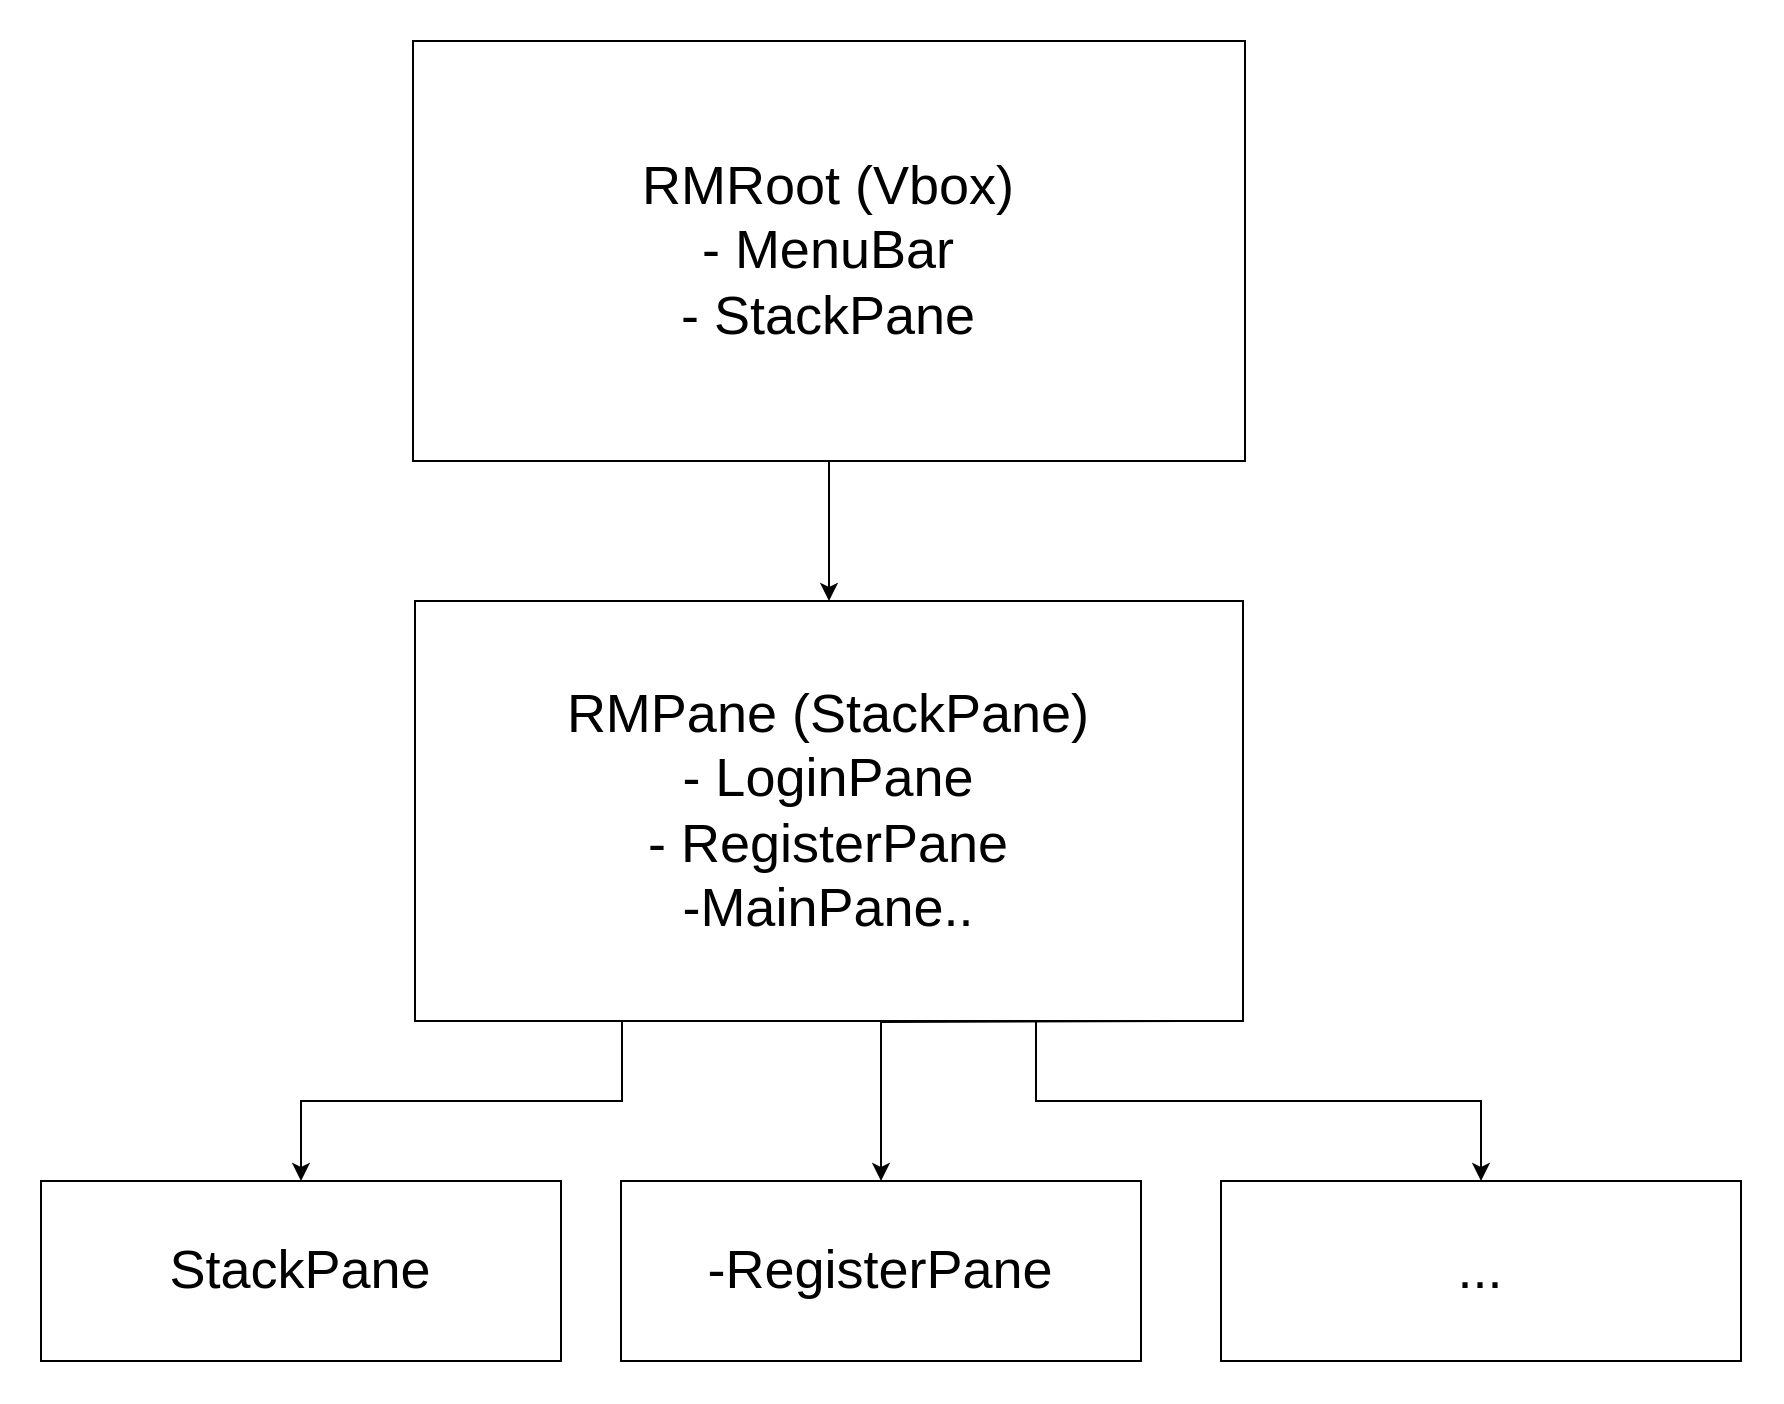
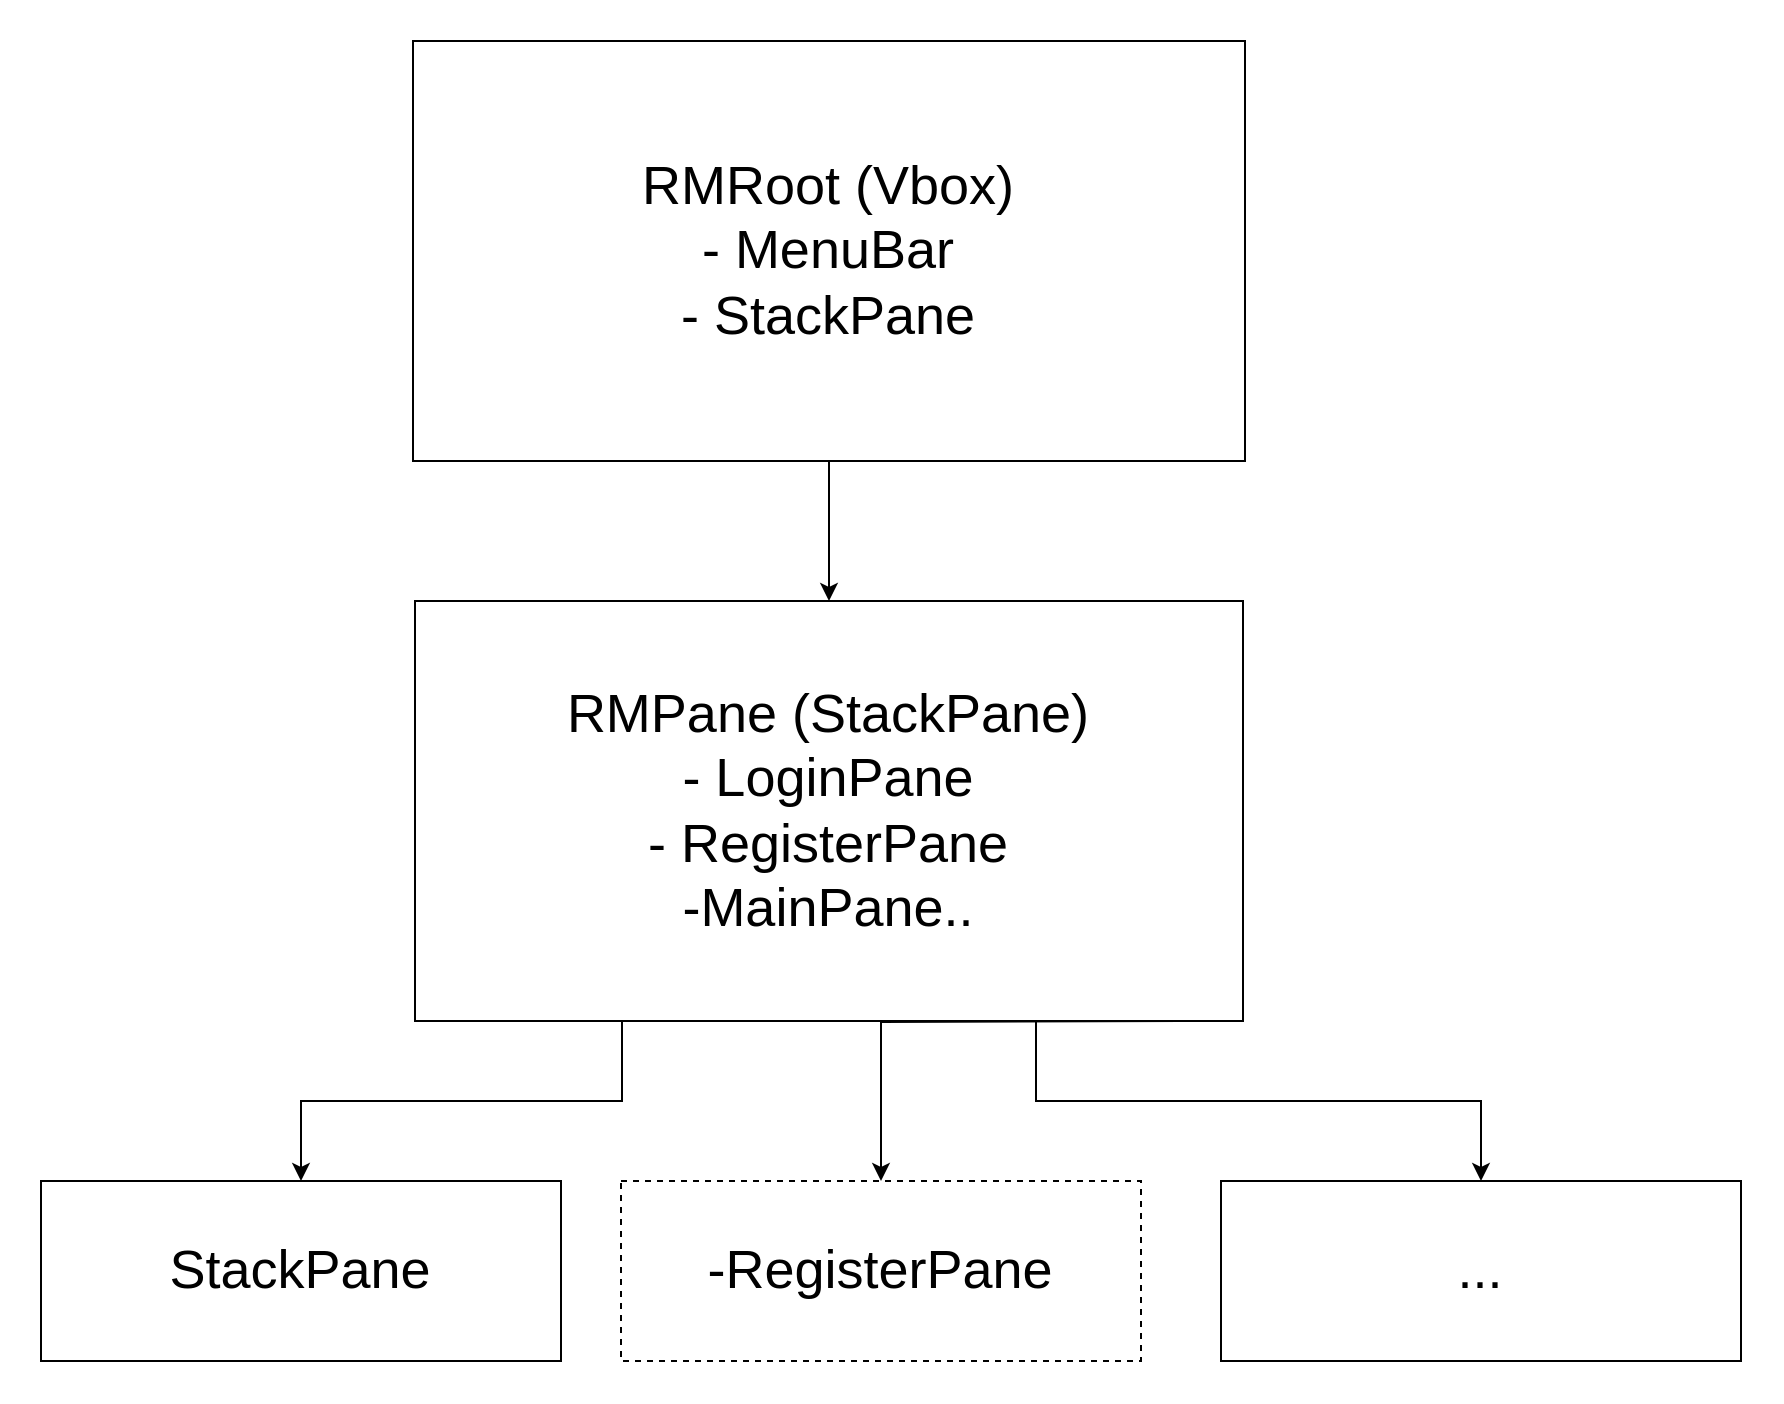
(881, 1271) -> (881, 1271)
